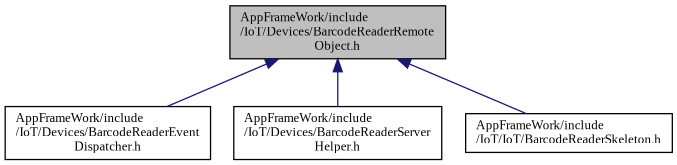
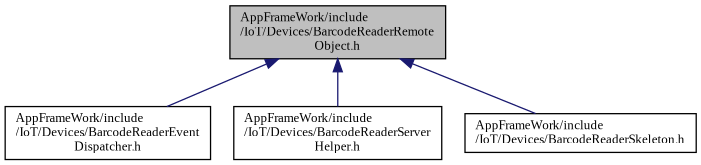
(569, 133) -> (581, 133)
